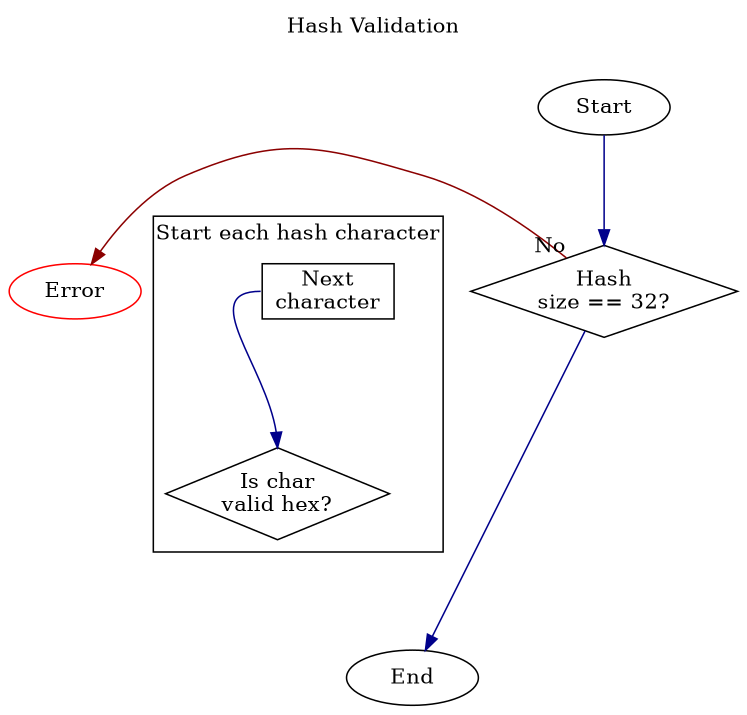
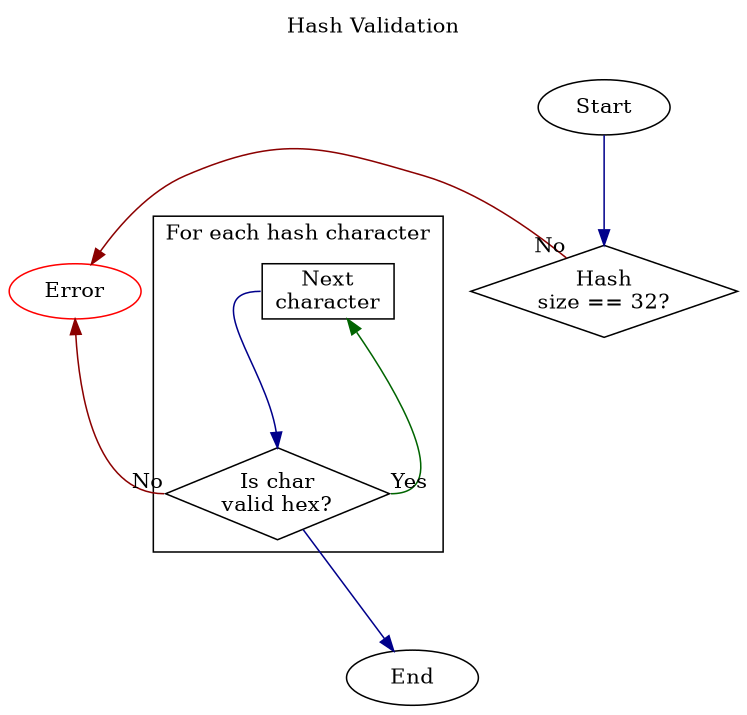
(298, 234) -> (298, 234)
none -> (406, 417)
none -> (94, 432)
(509, 484) -> (344, 584)
